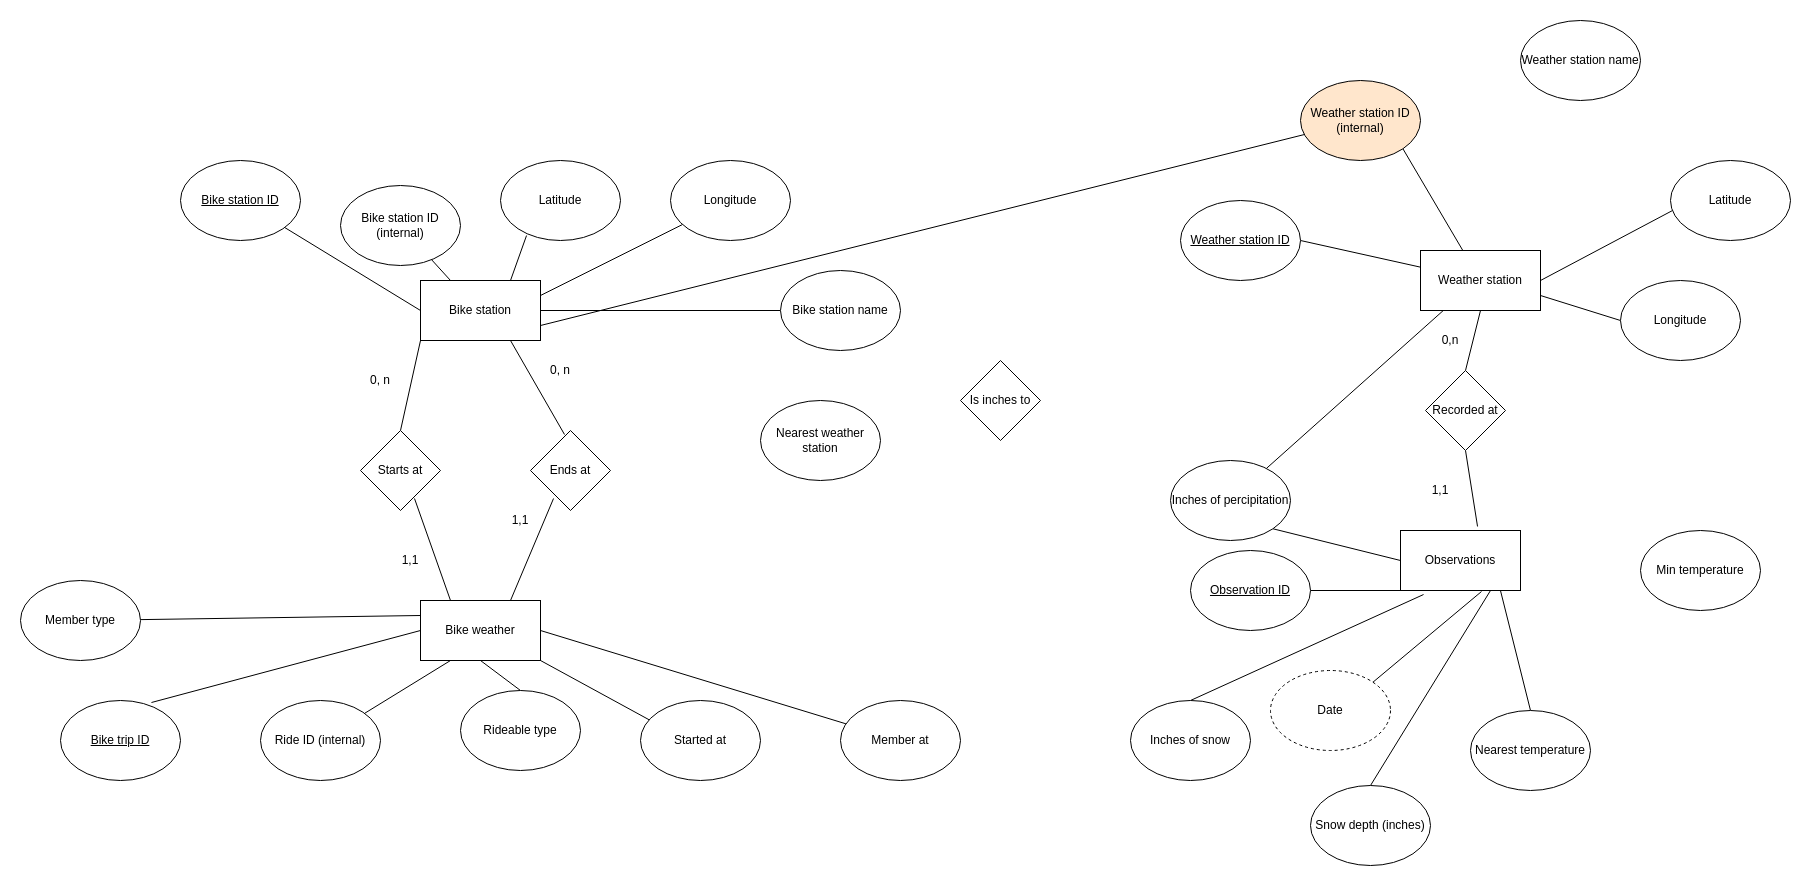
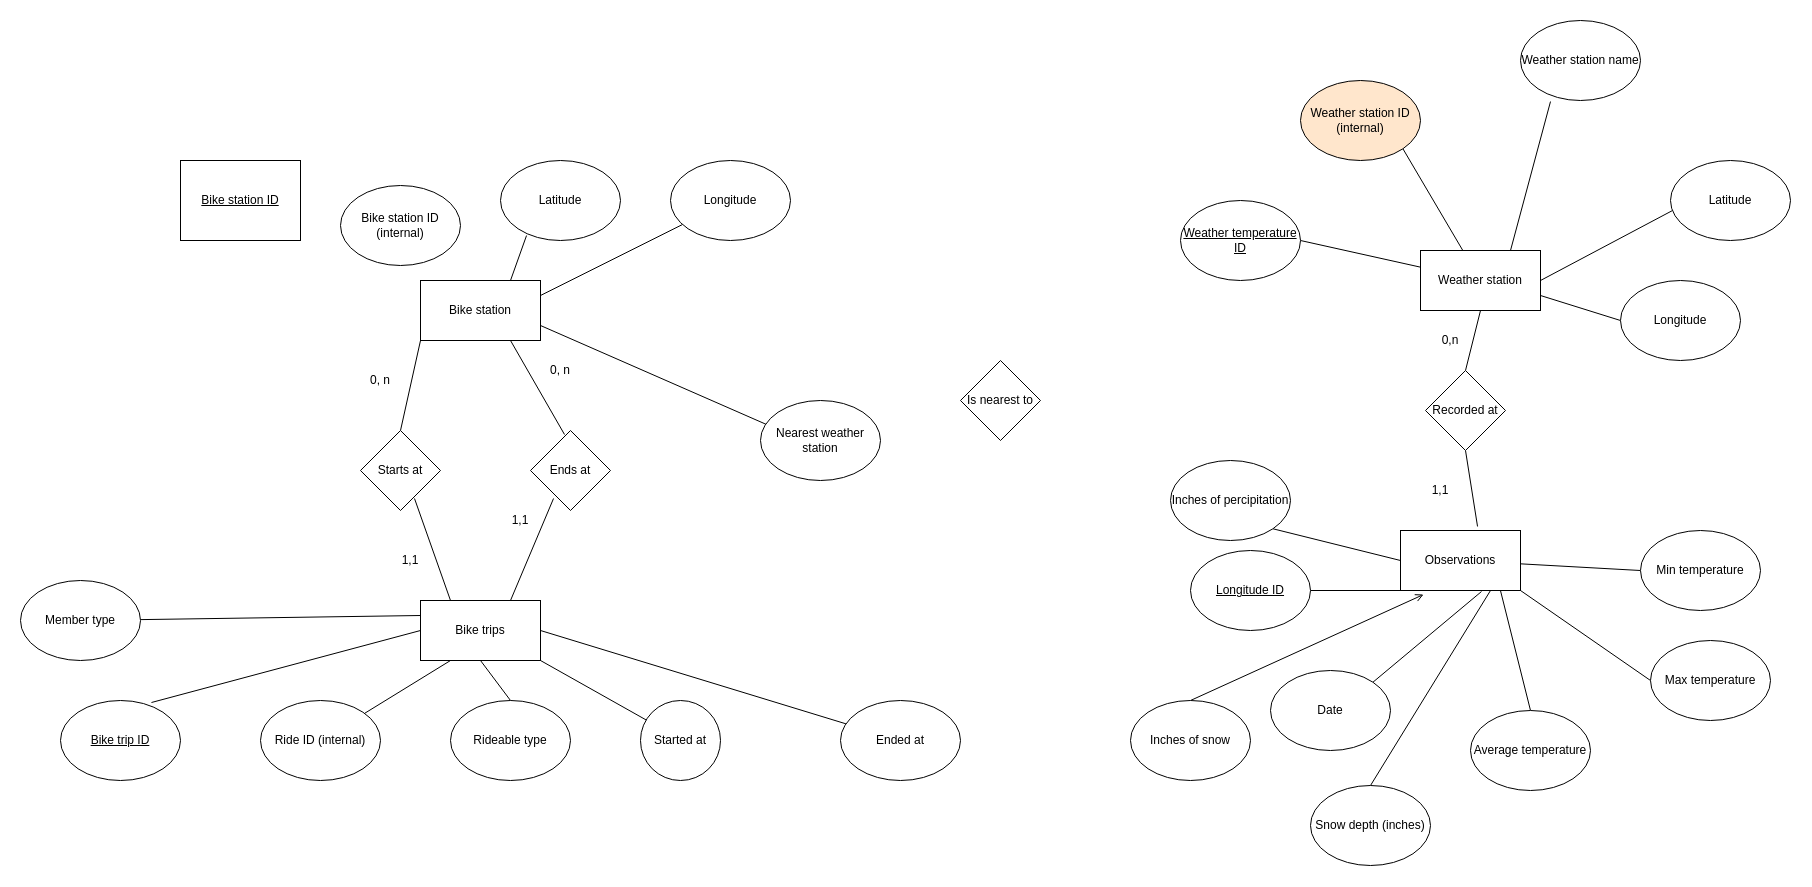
(241, 201) -> (241, 201)
(957, 221) -> (654, 375)
(1241, 241) -> (1241, 241)
(353, 269) -> none
(441, 270) -> none
(693, 311) -> none
(841, 311) -> none
(1355, 389) -> (1531, 176)
(1001, 401) -> (1001, 401)
none -> (1581, 567)
(1251, 591) -> (1251, 591)
(1420, 596) -> (1419, 597)
(481, 631) -> (481, 631)
none -> (1586, 636)
none -> (1711, 681)
(1331, 711) -> (1331, 711)
(521, 731) -> (511, 741)
(701, 741) -> (681, 741)
(901, 741) -> (901, 741)
(1531, 751) -> (1531, 751)
